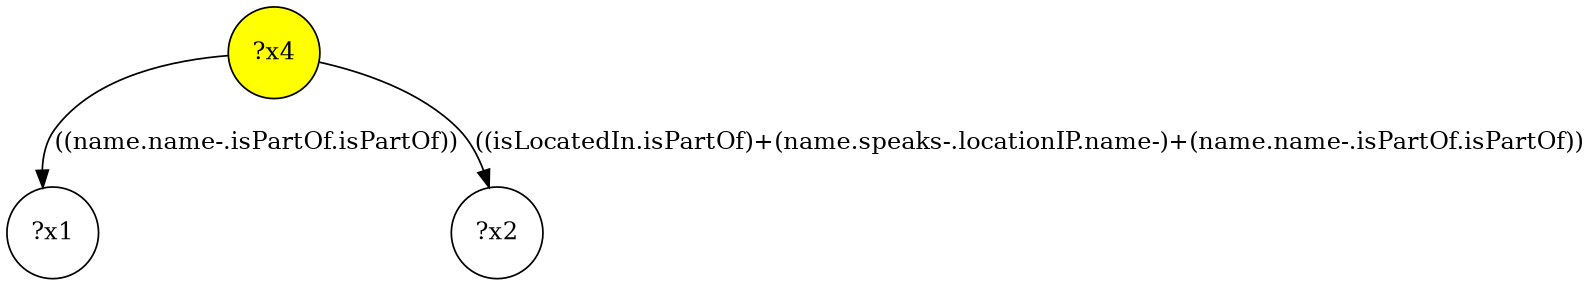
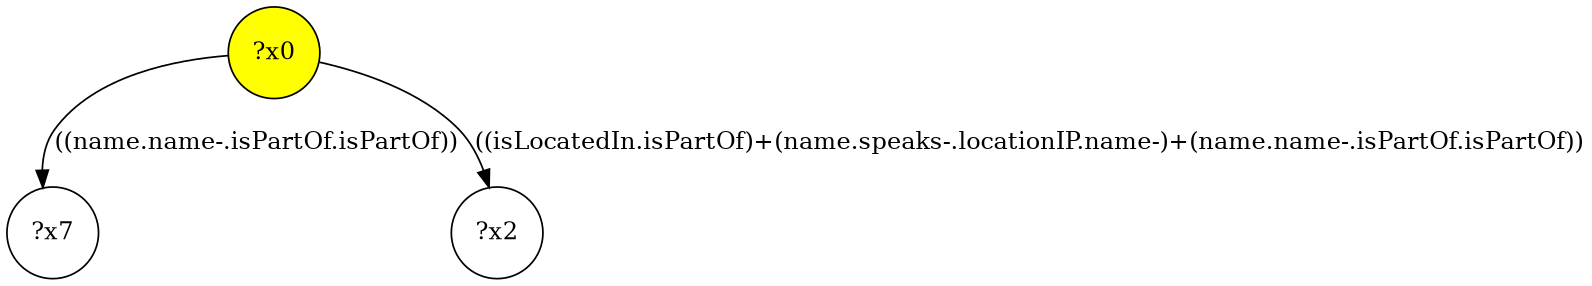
(274, 53) -> (274, 53)
(53, 233) -> (53, 233)
